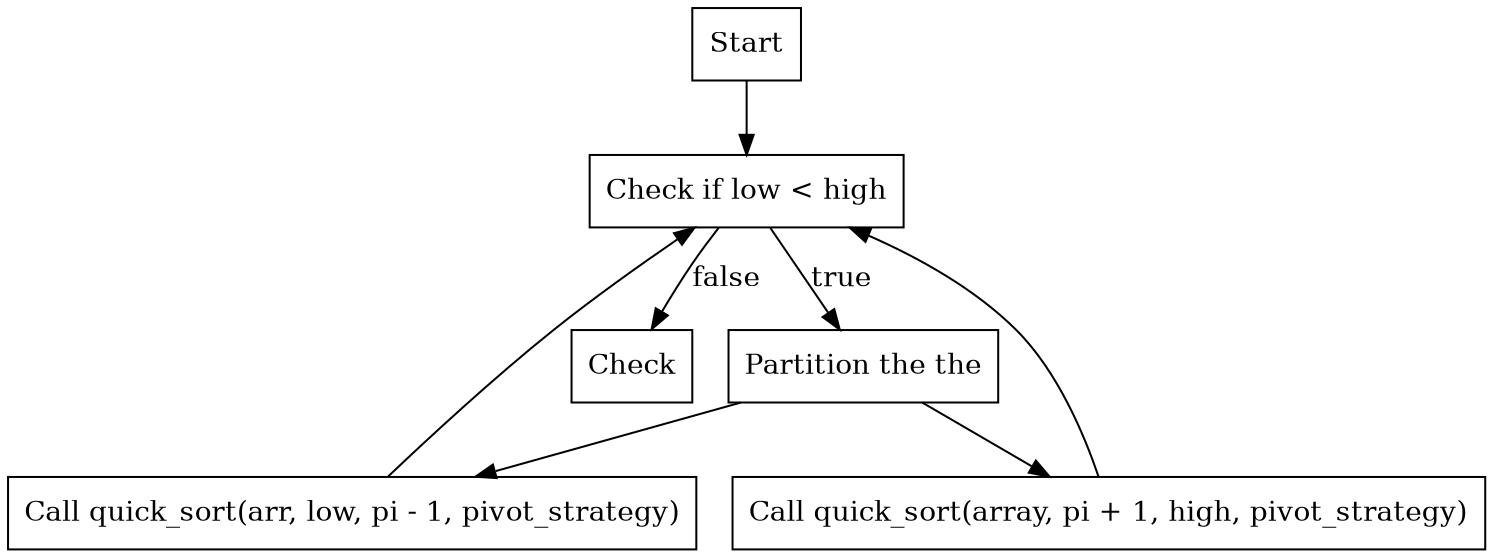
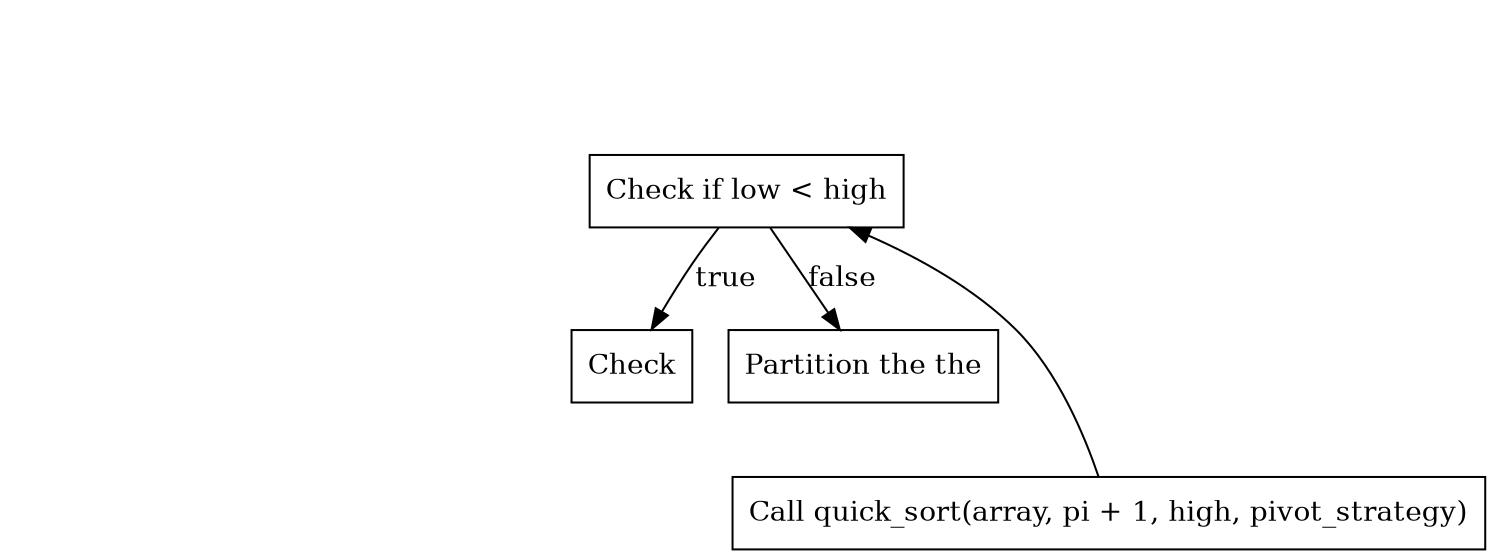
(747, 44) -> none
(727, 279) -> (727, 279)
(842, 279) -> (842, 279)
(977, 434) -> none
(352, 513) -> none
